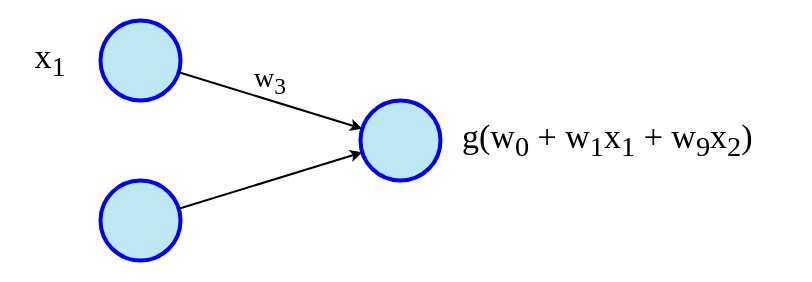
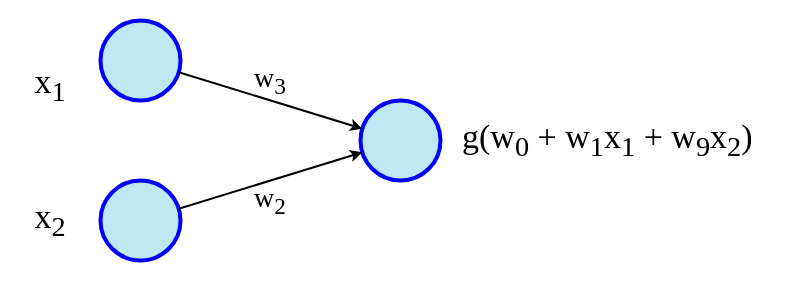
(51, 61) -> (51, 86)
none -> (271, 201)
none -> (51, 221)
